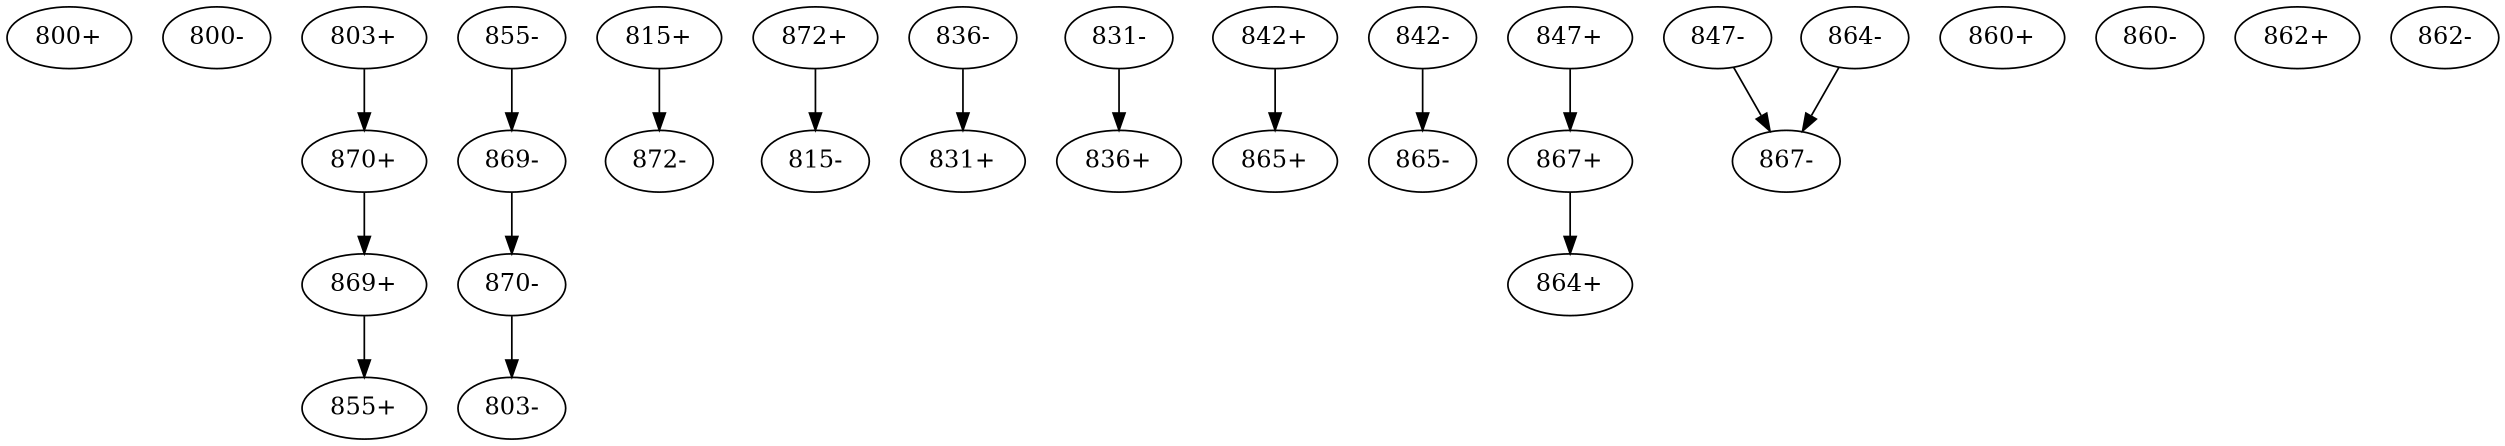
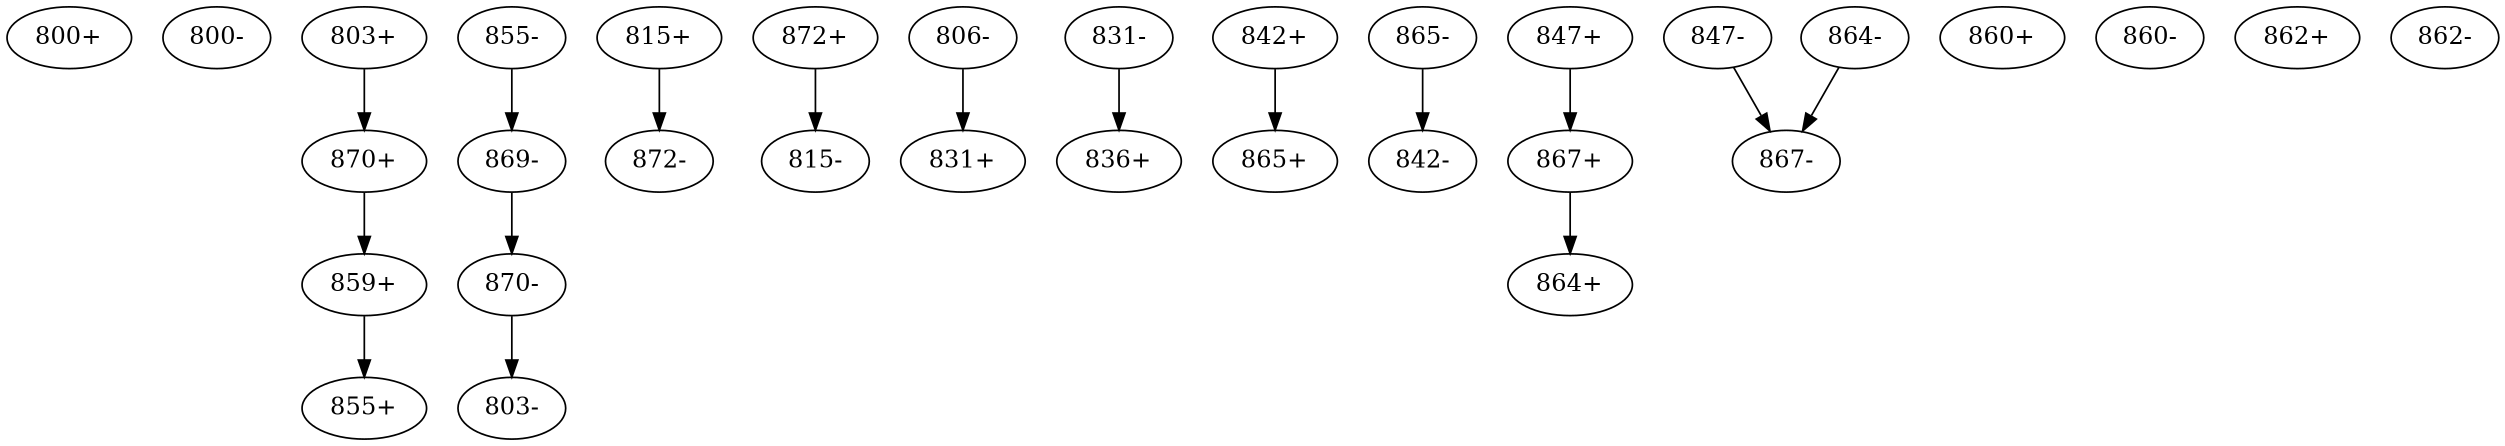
(963, 38) -> (963, 38)
(1423, 91) -> (1423, 91)
(364, 285) -> (364, 285)
